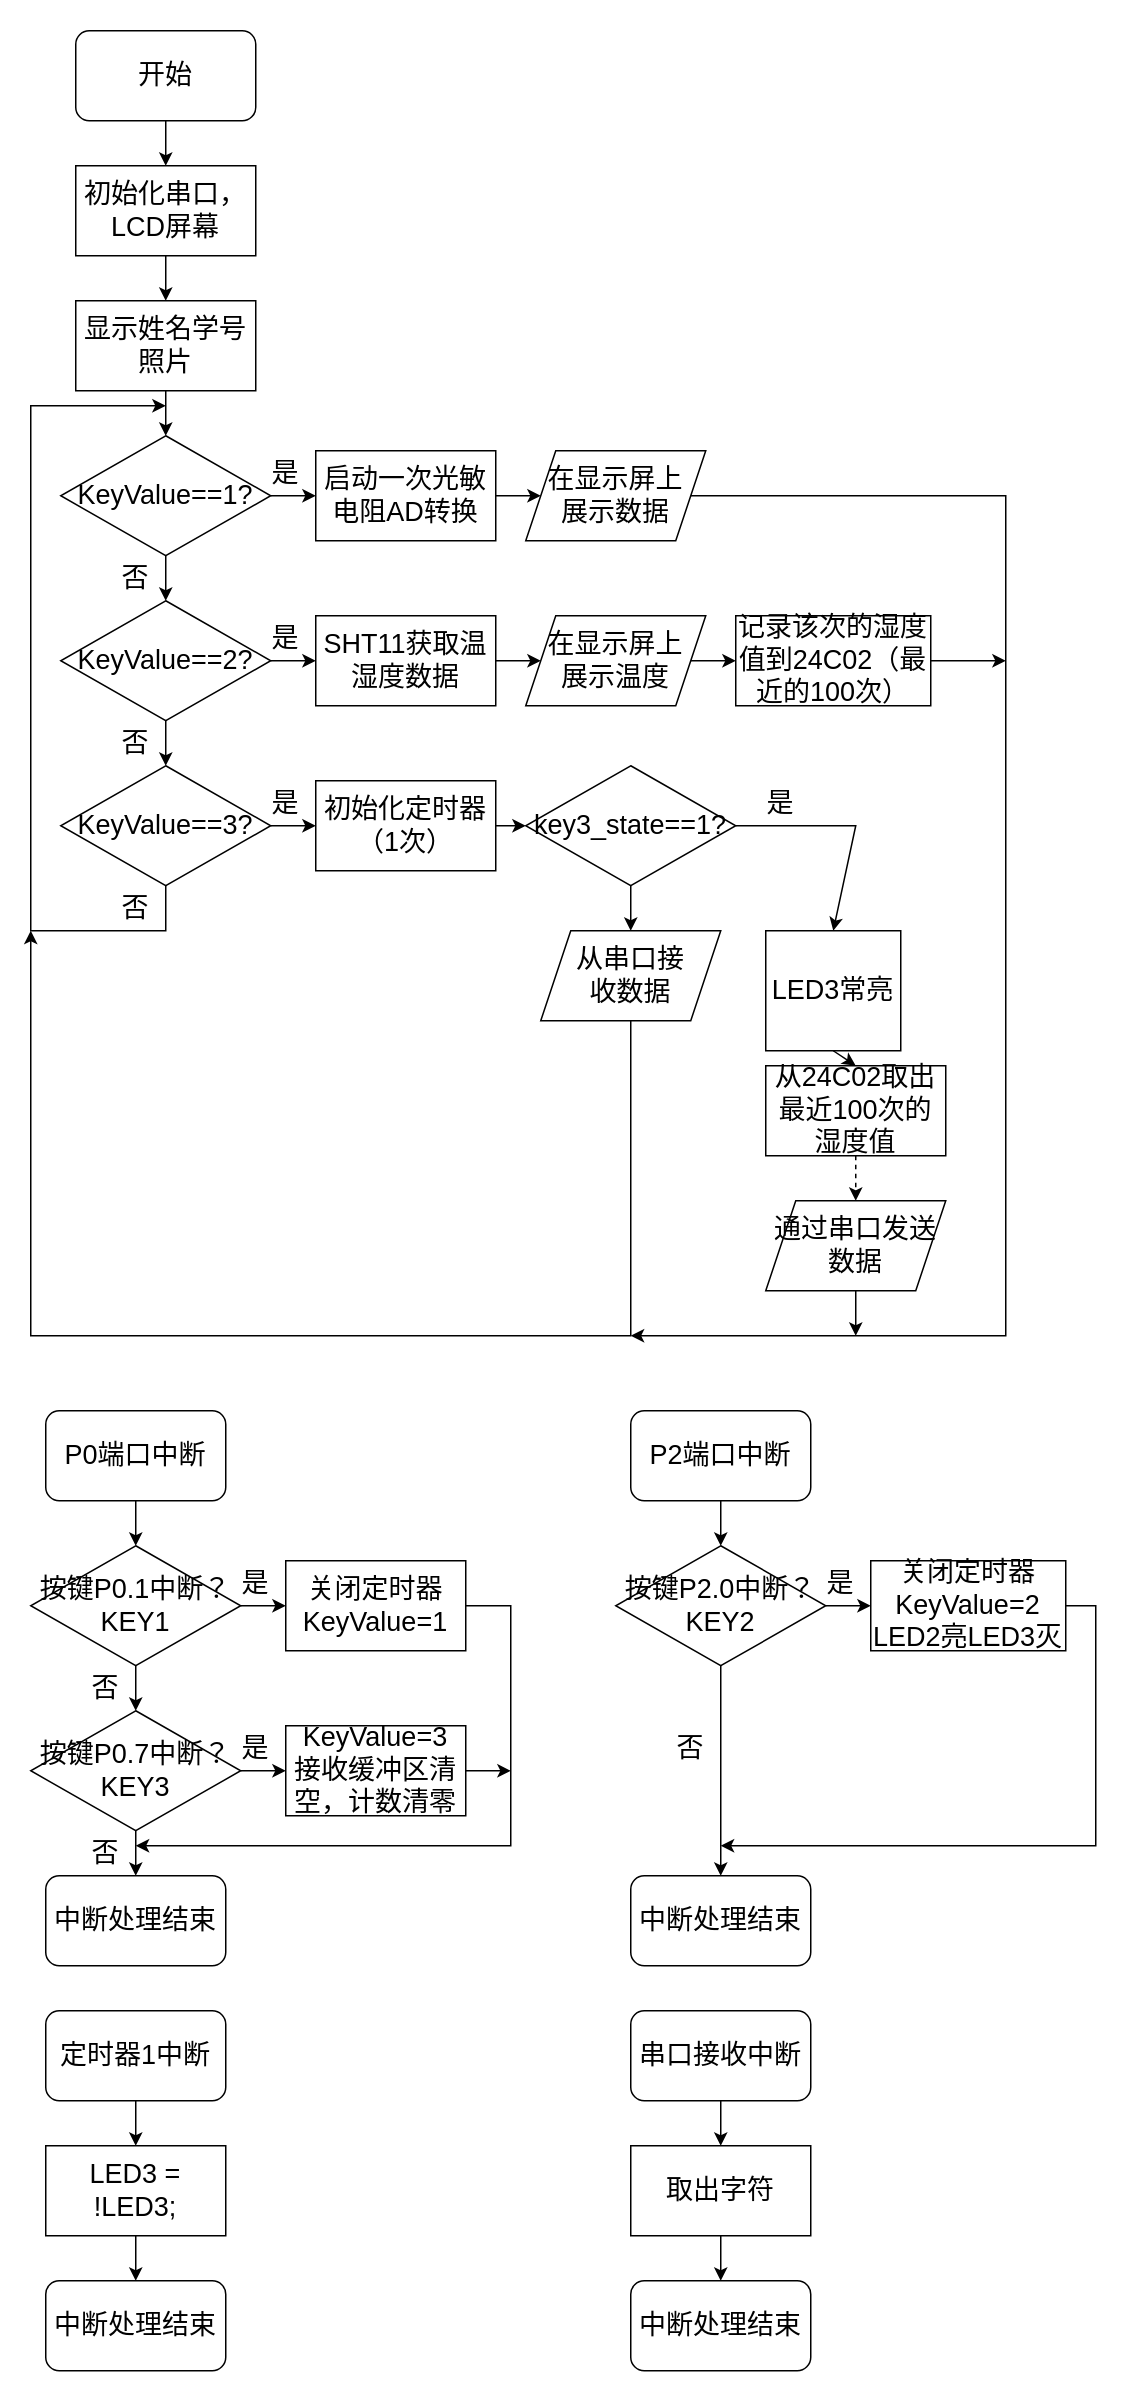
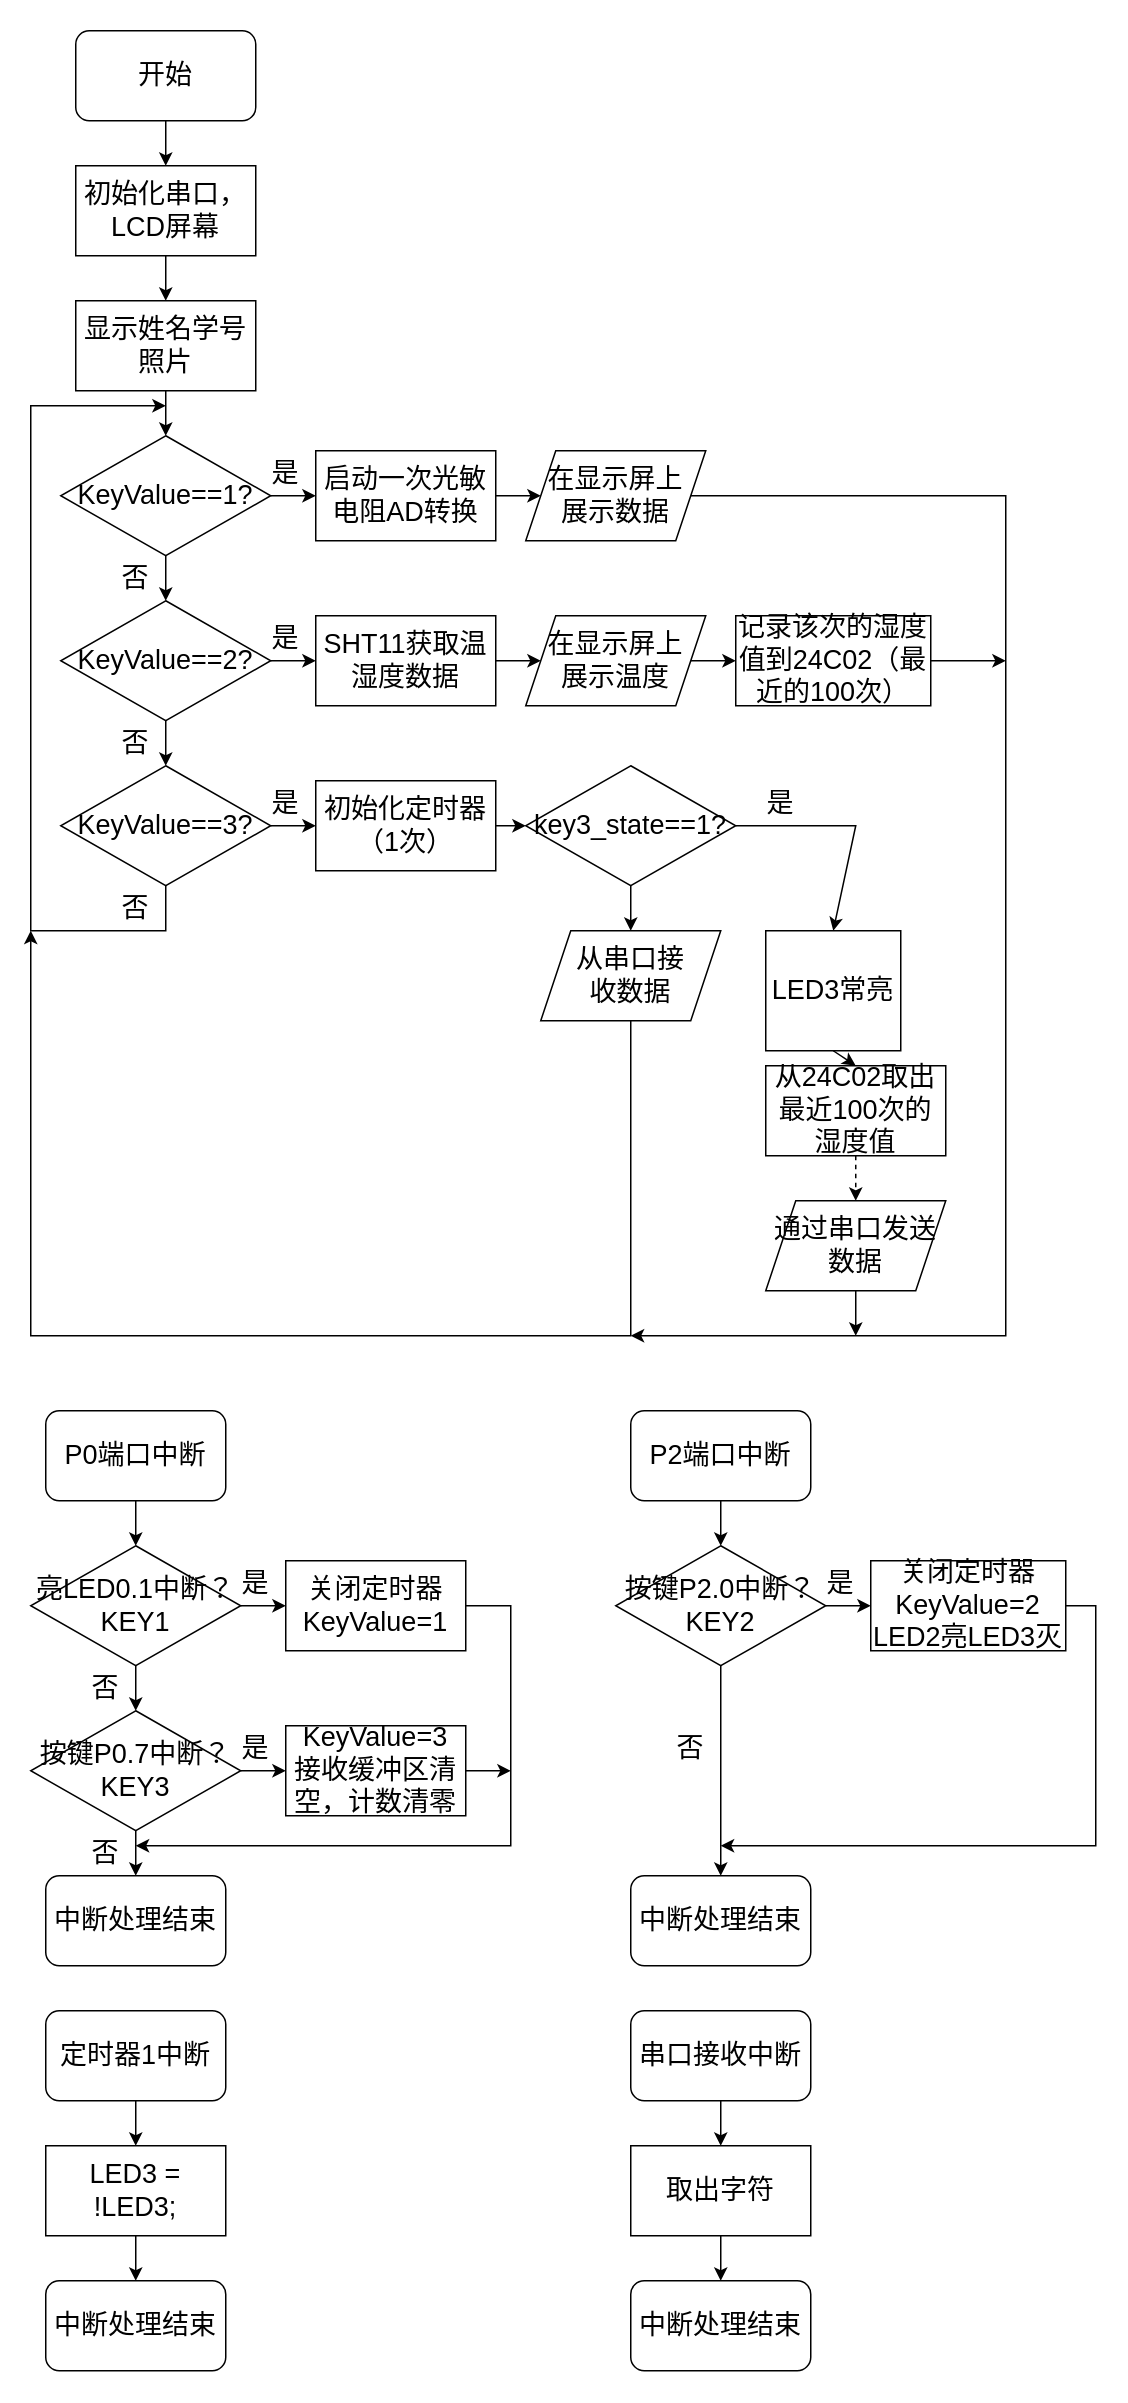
(136, 1606) -> (136, 1606)
